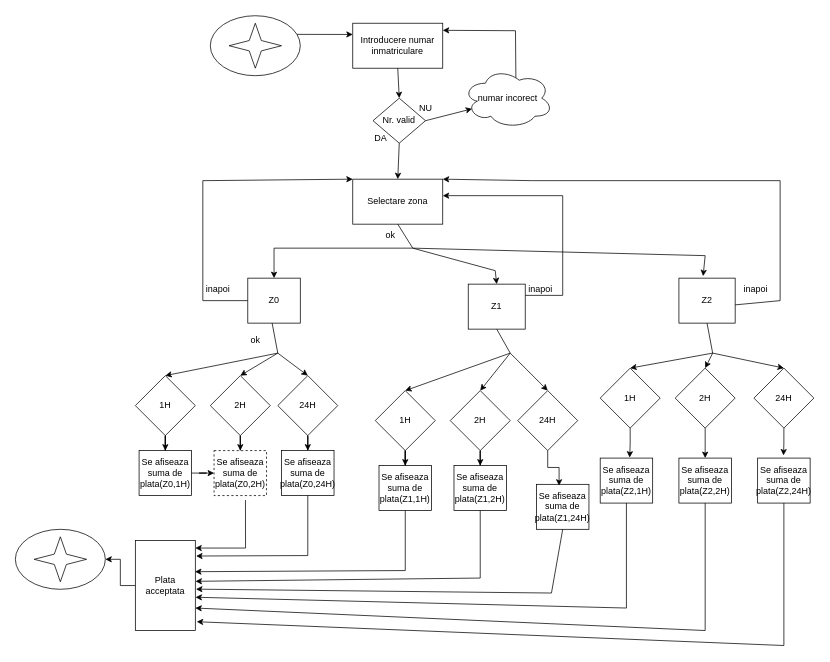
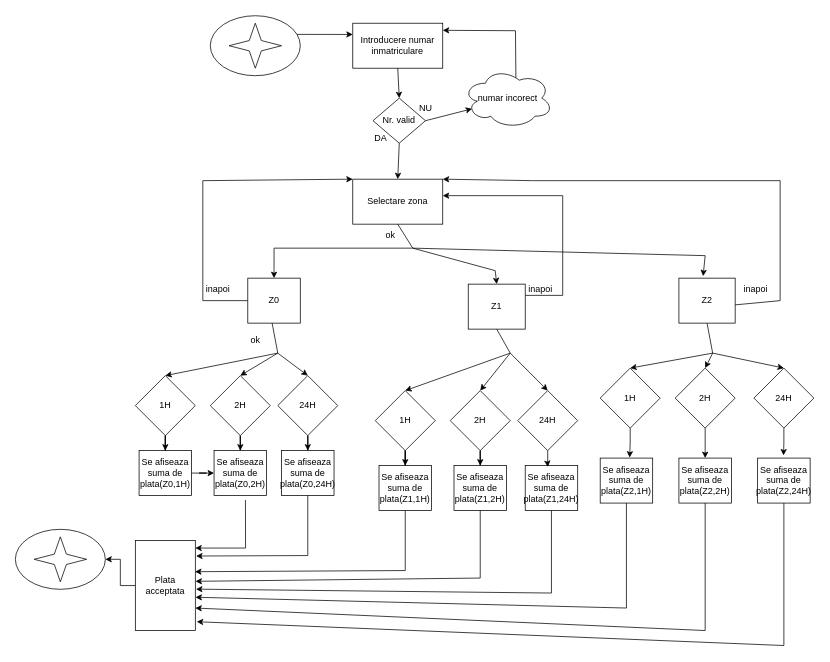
(240, 473) -> (240, 473)
(563, 507) -> (552, 488)
